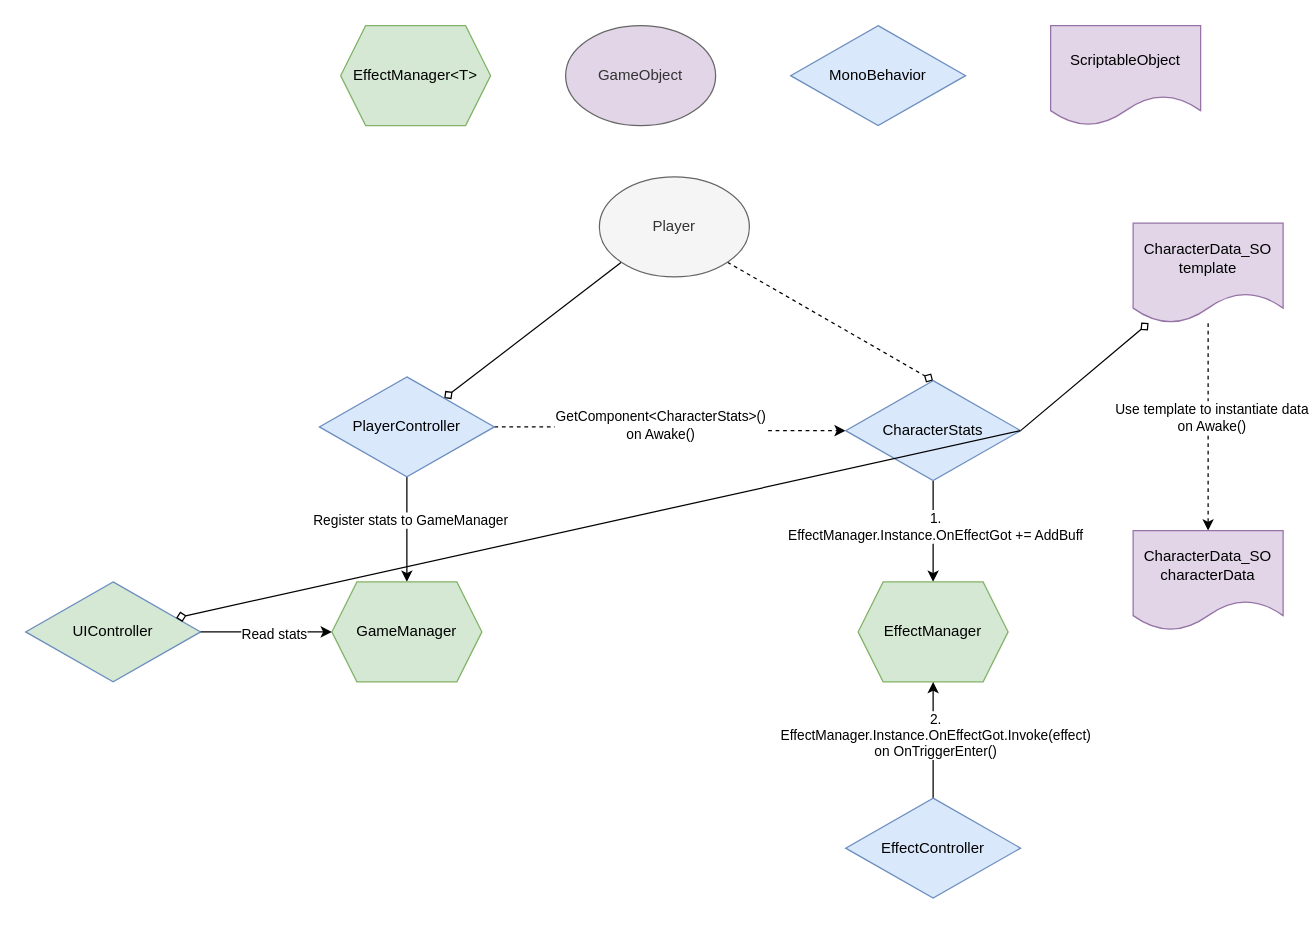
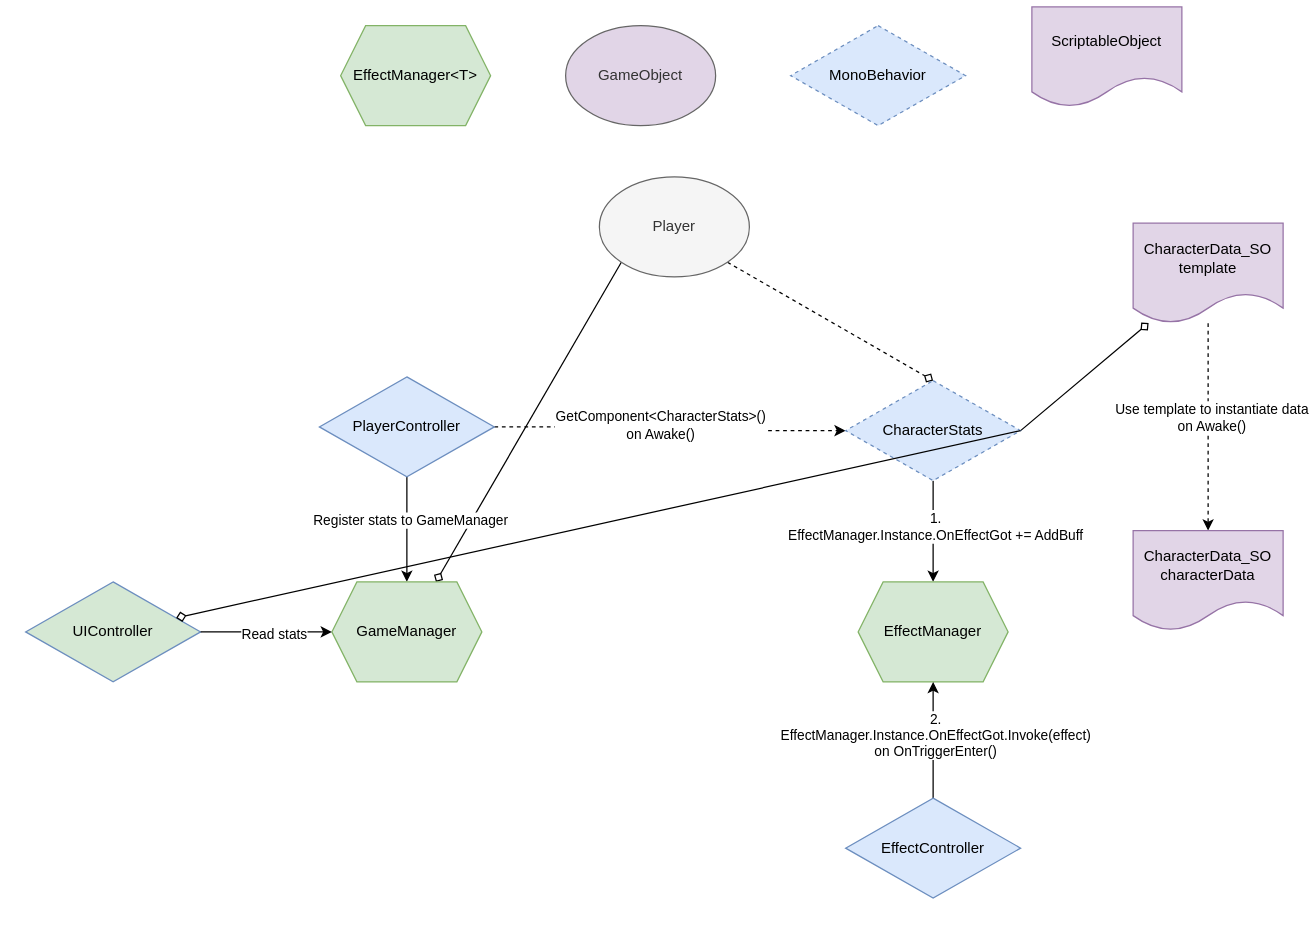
(878, 76) -> (878, 76)
(1126, 76) -> (1107, 57)
(537, 327) -> (549, 387)
(933, 431) -> (933, 431)
